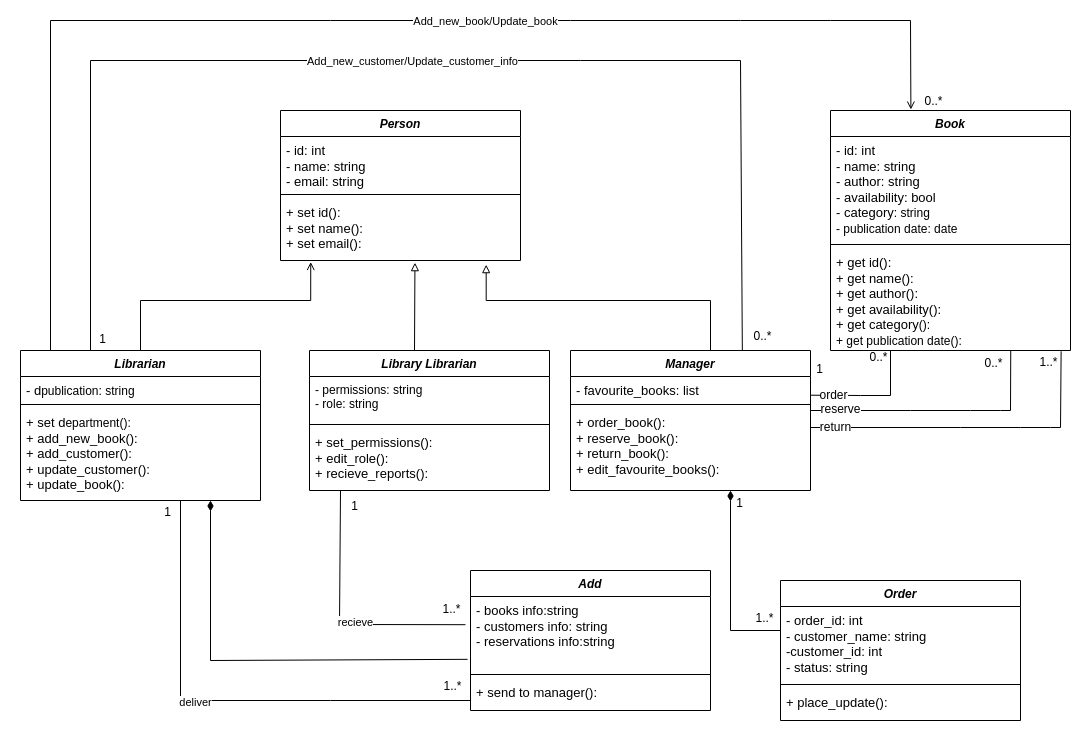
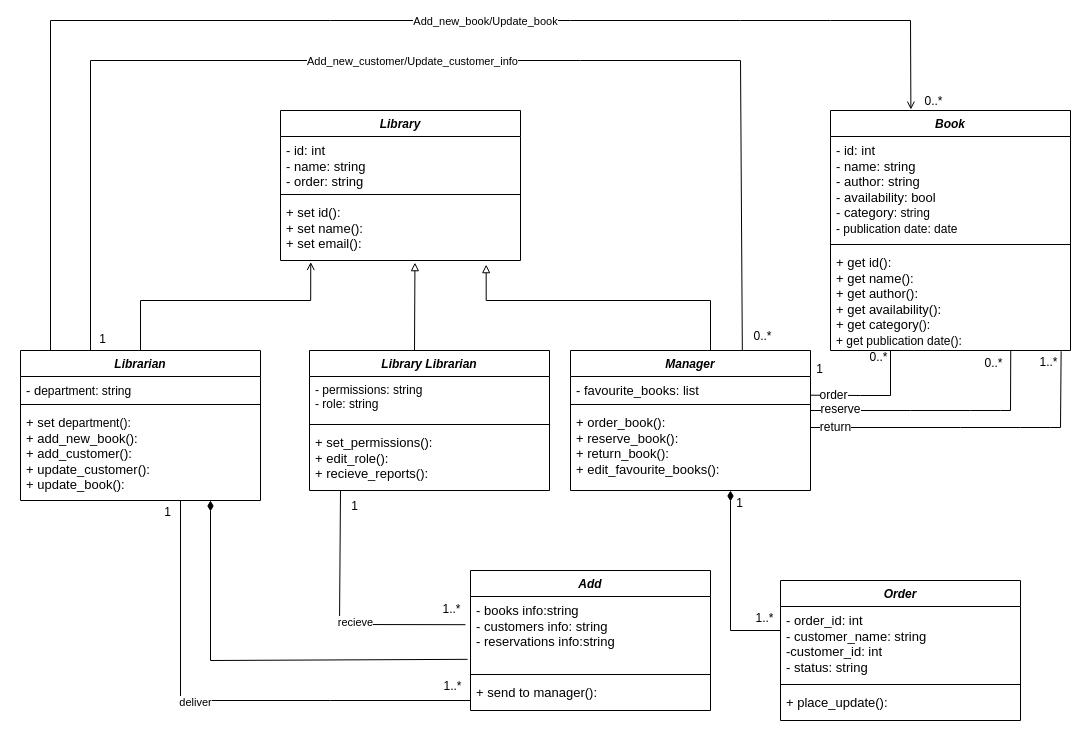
(401, 125) -> (401, 125)
(328, 165) -> (331, 165)
(90, 391) -> (87, 391)
